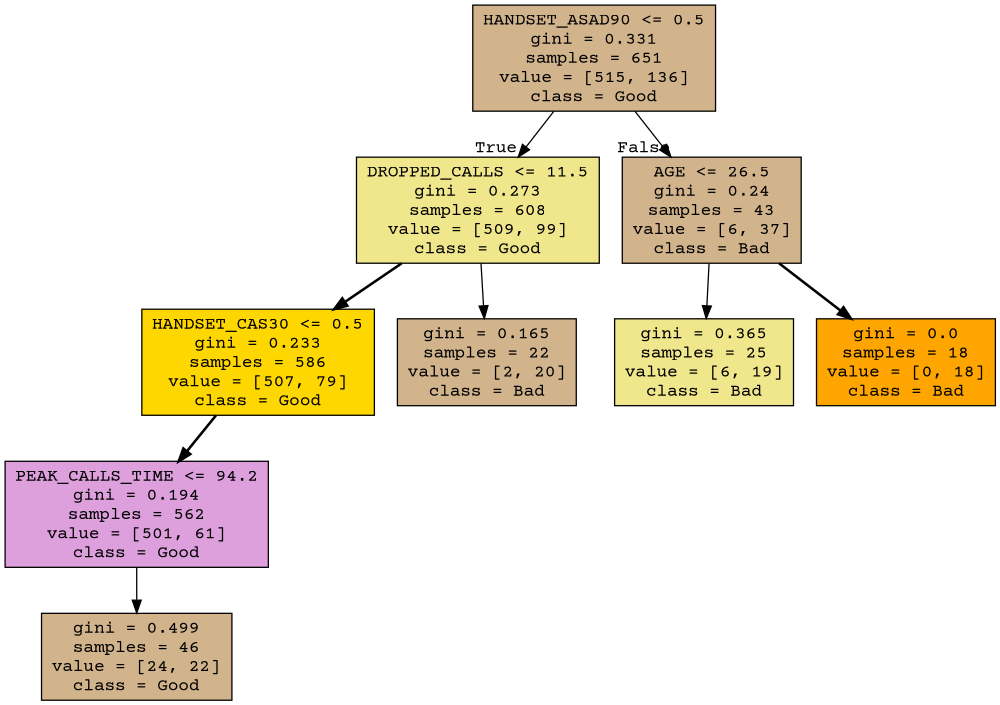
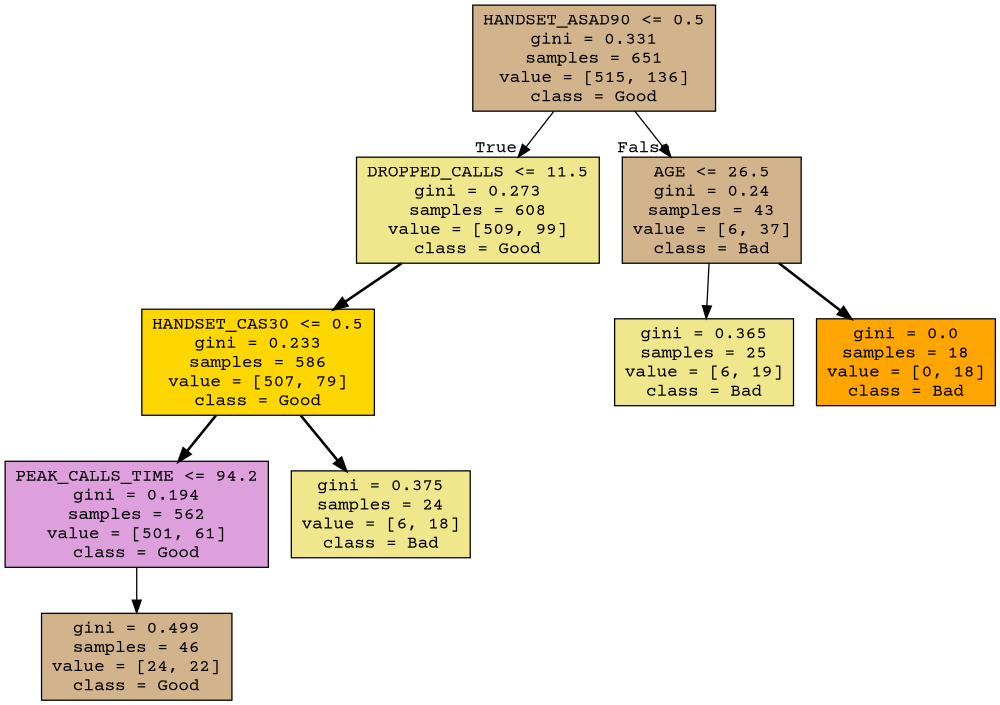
(487, 362) -> none
none -> (381, 514)
